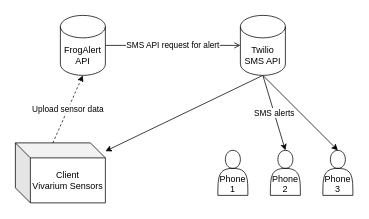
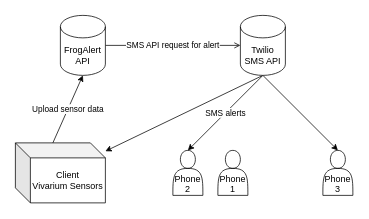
(67, 112) -> (67, 112)
(285, 173) -> (188, 173)
